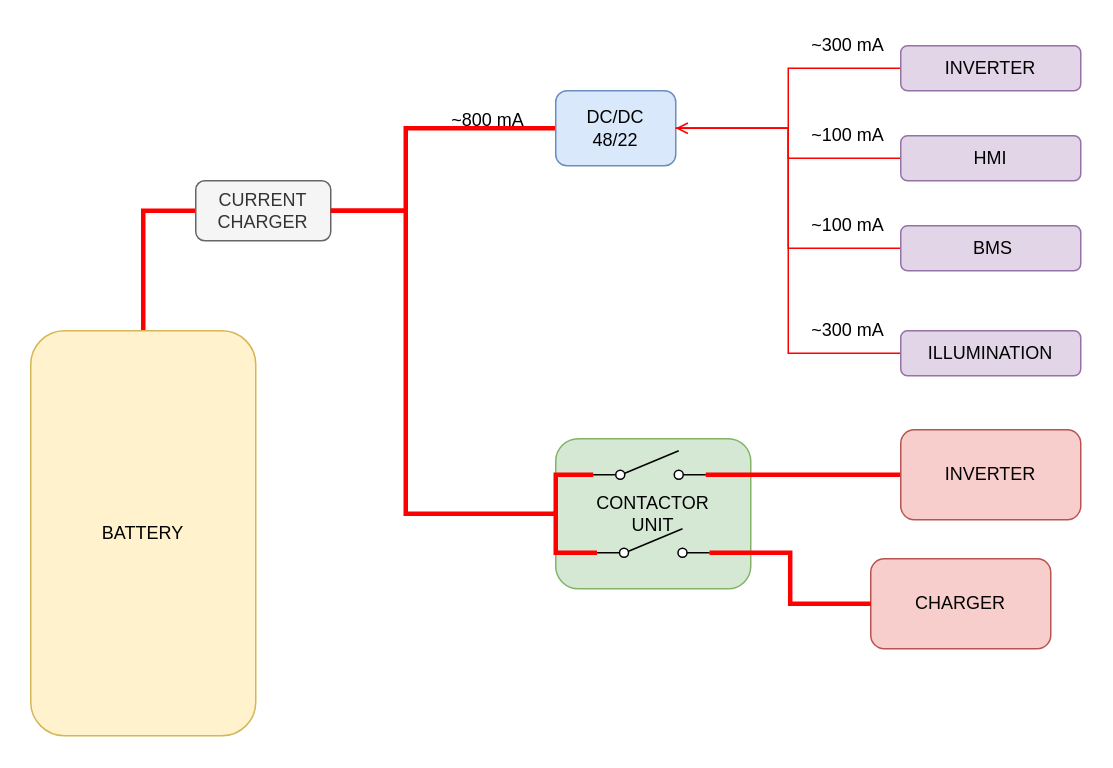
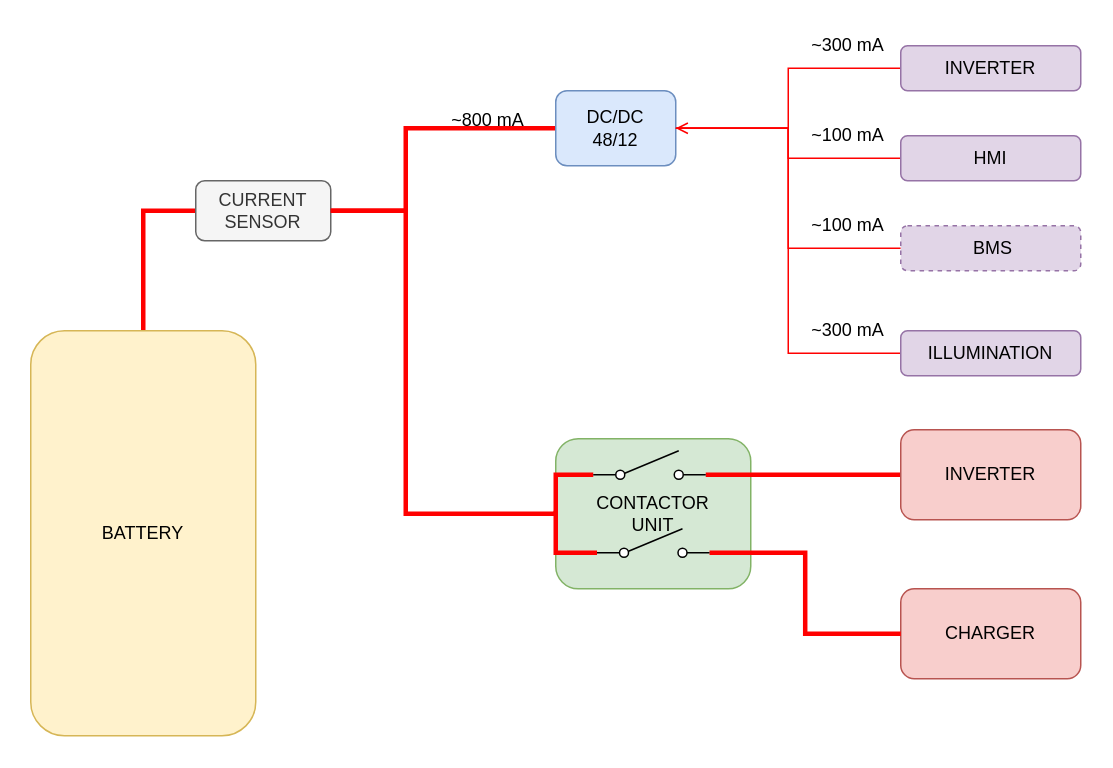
(616, 128) -> (616, 128)
(263, 211) -> (263, 211)
(991, 248) -> (991, 248)
(961, 604) -> (991, 634)
